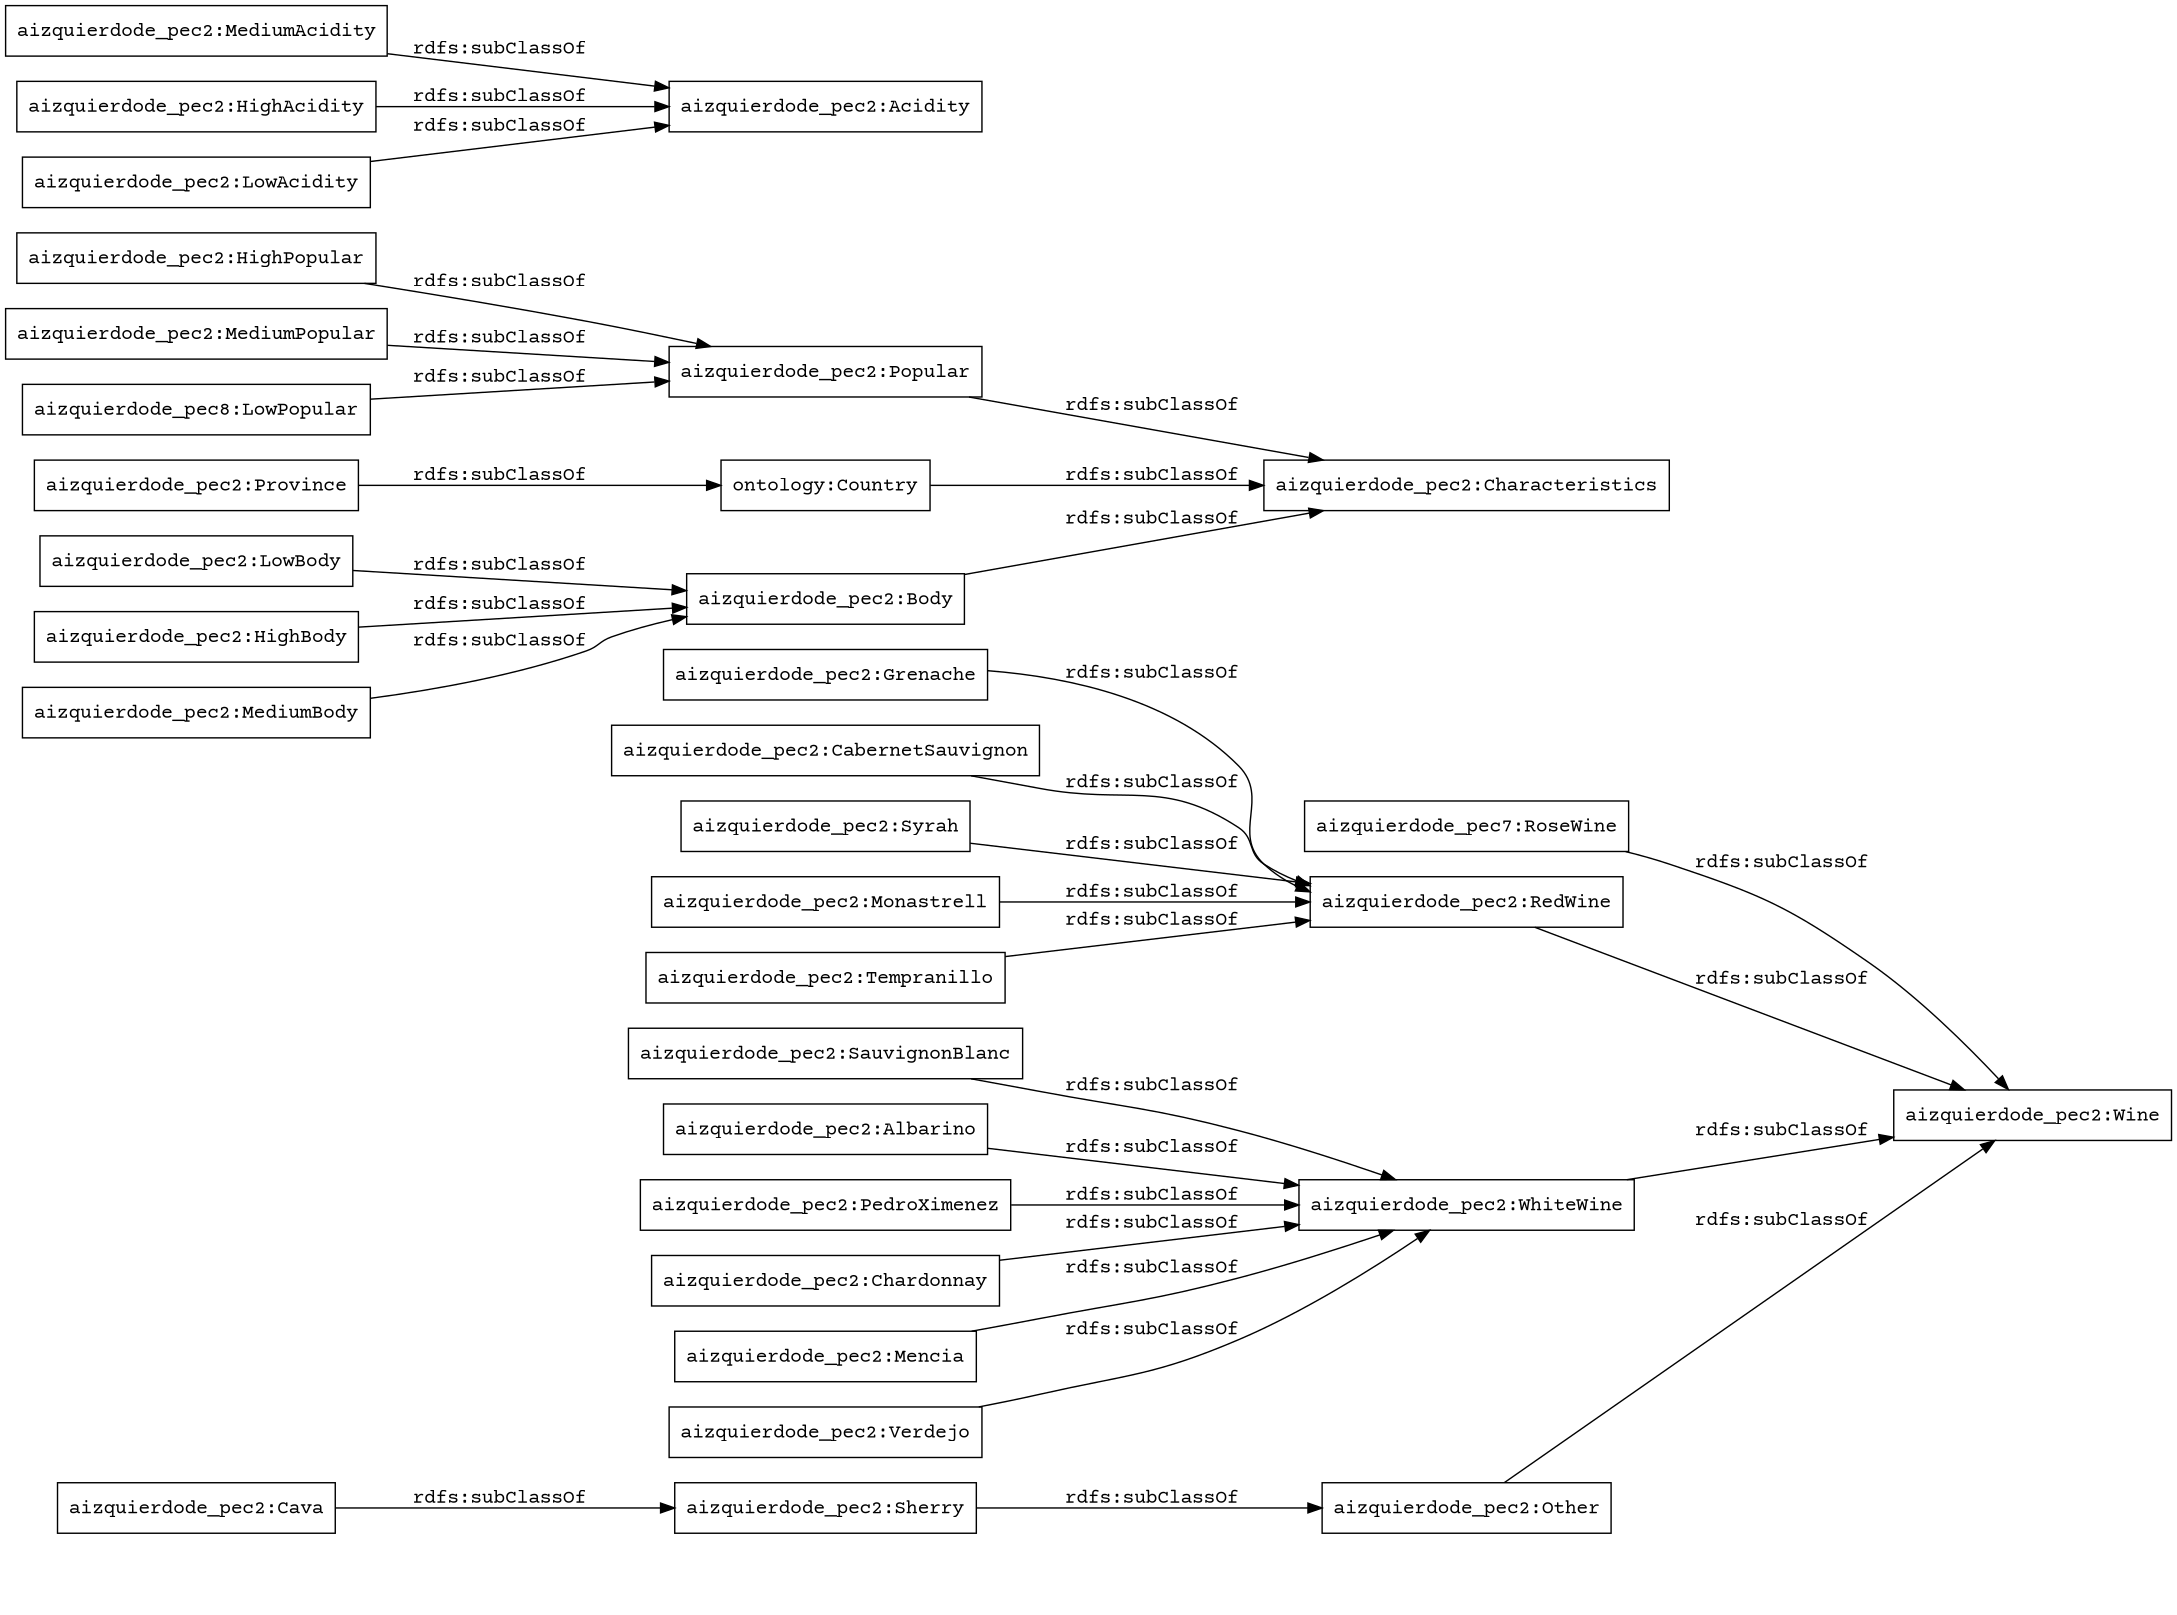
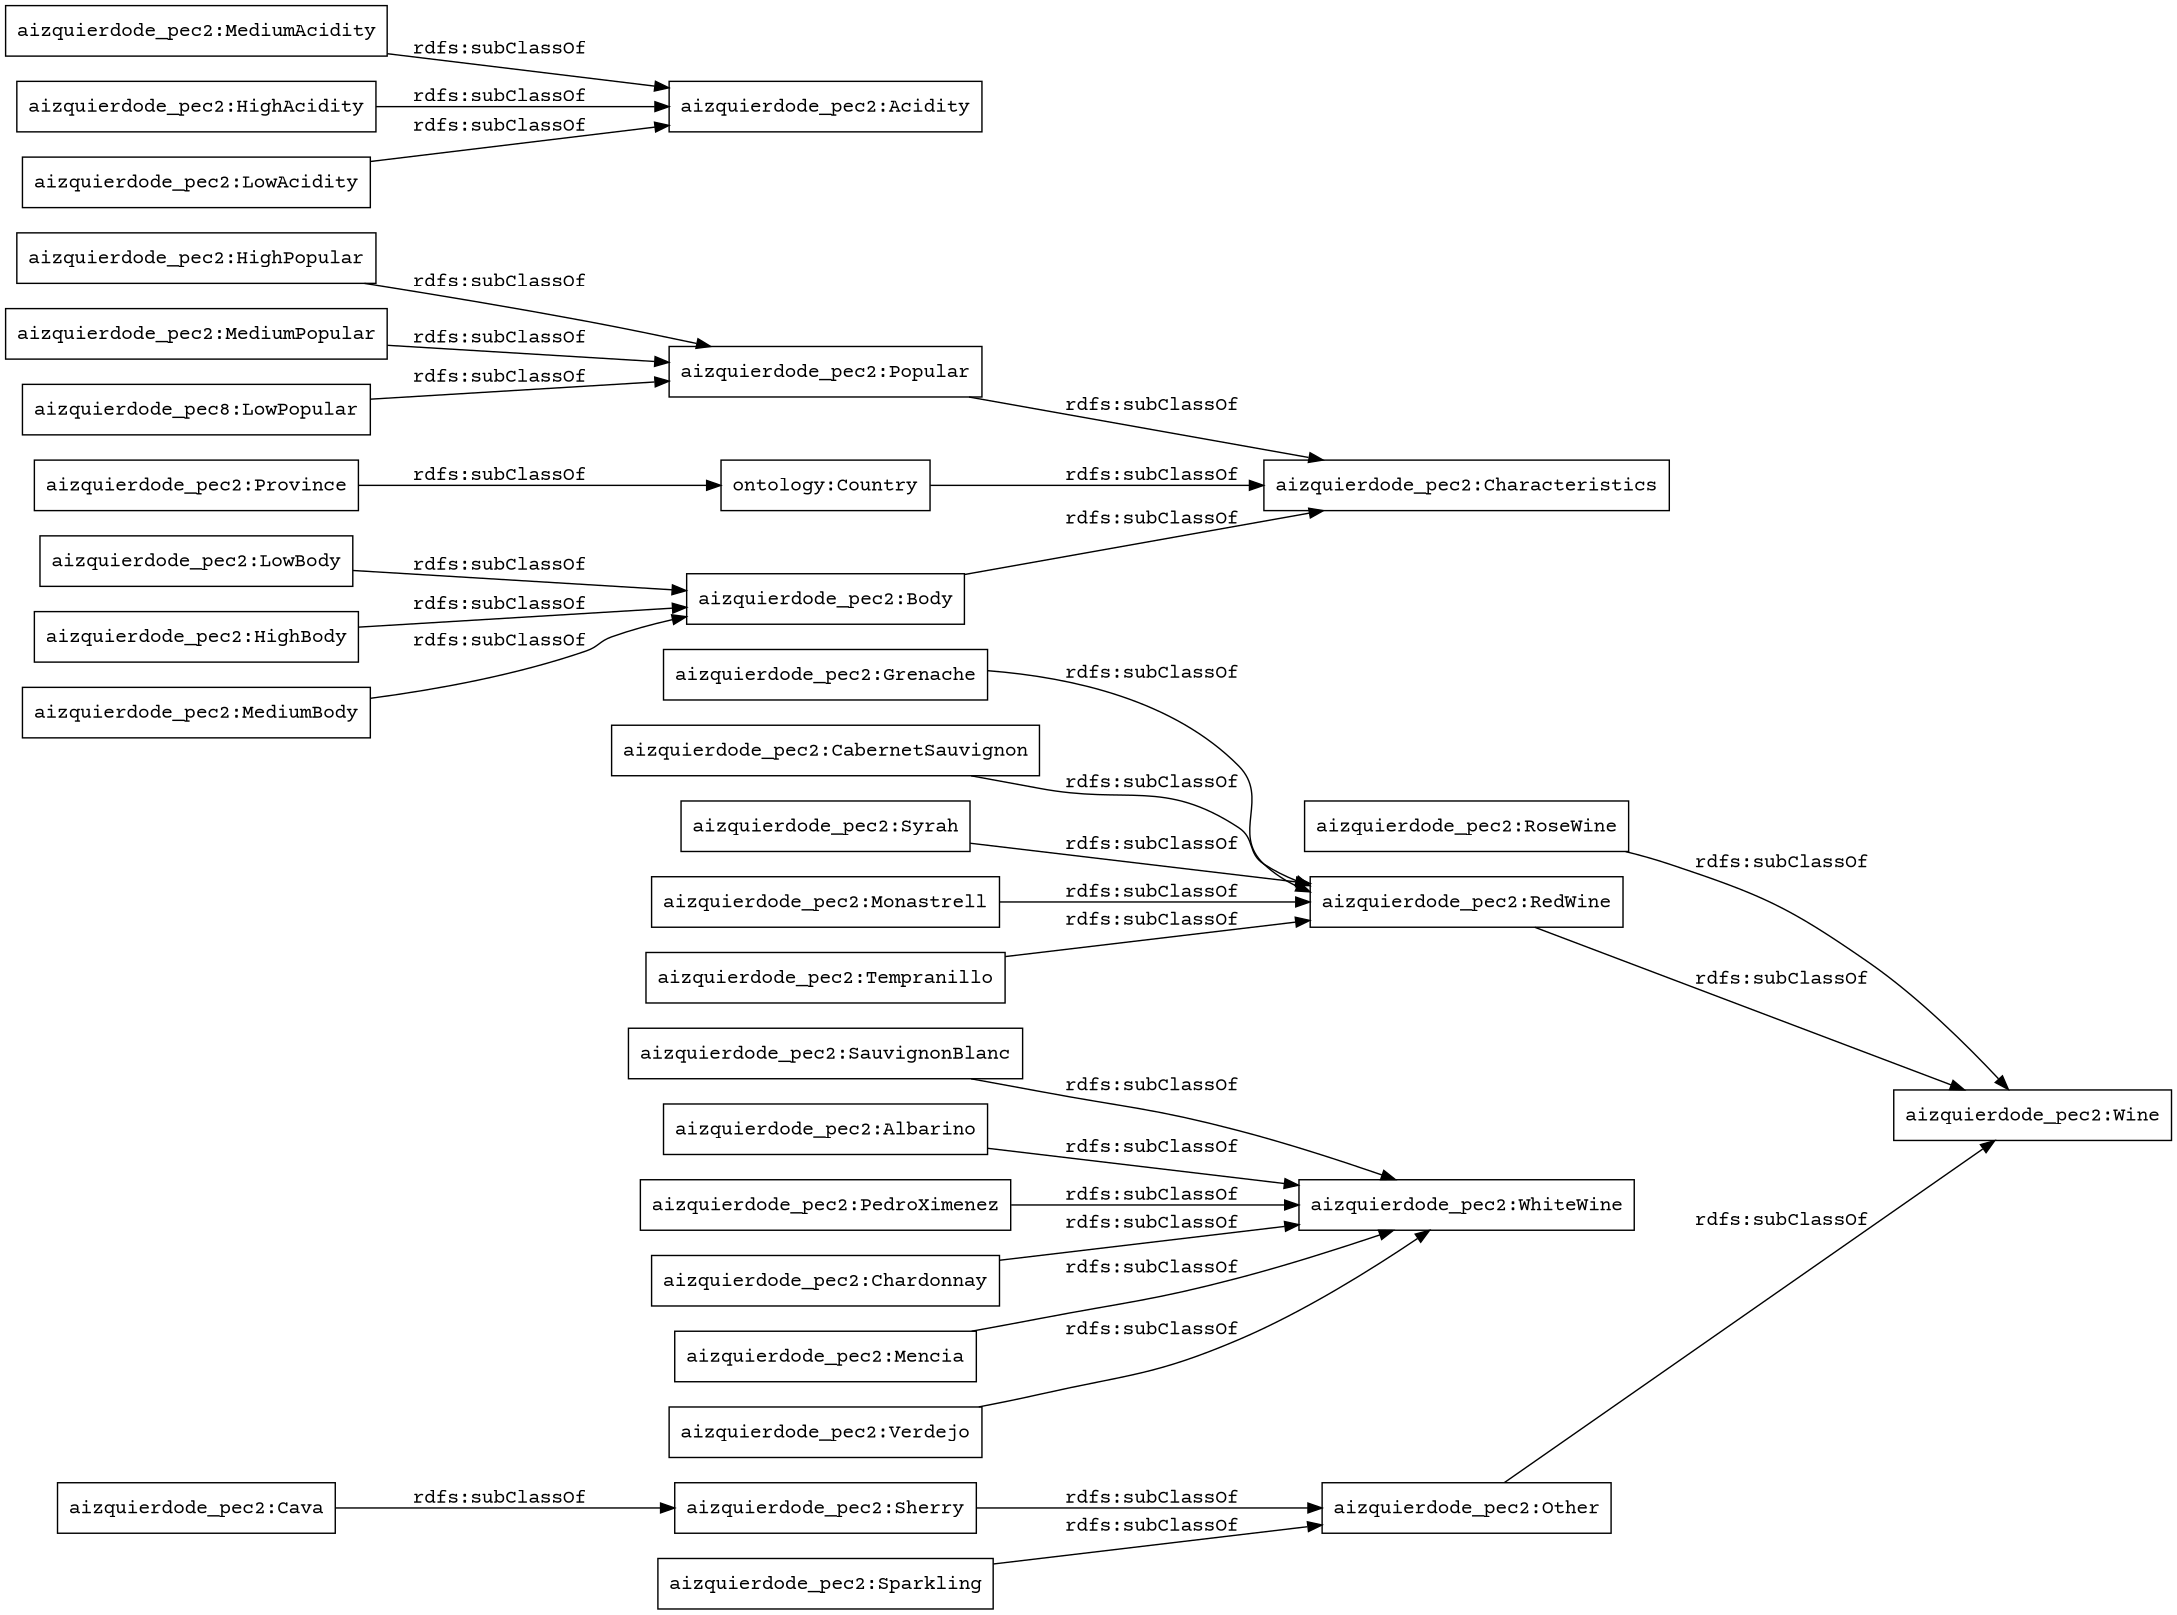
(1467, 826) -> (1467, 826)
(1753, 1160) -> none
none -> (826, 1584)
